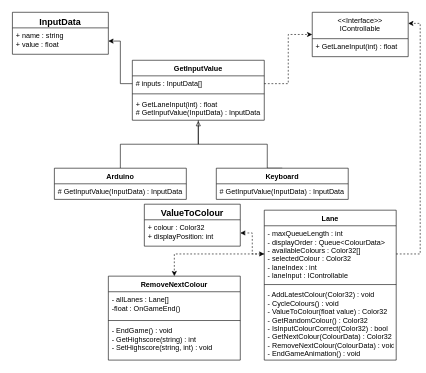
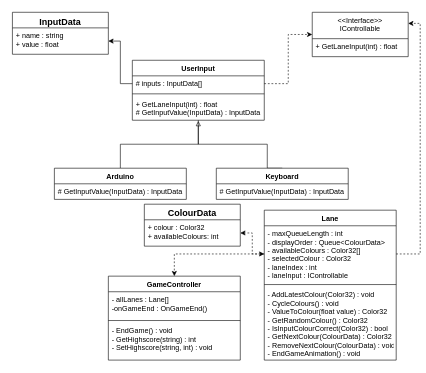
(198, 68) -> (198, 68)
(192, 214) -> (192, 214)
(178, 228) -> (178, 228)
(174, 284) -> (174, 284)
(144, 300) -> (144, 300)
